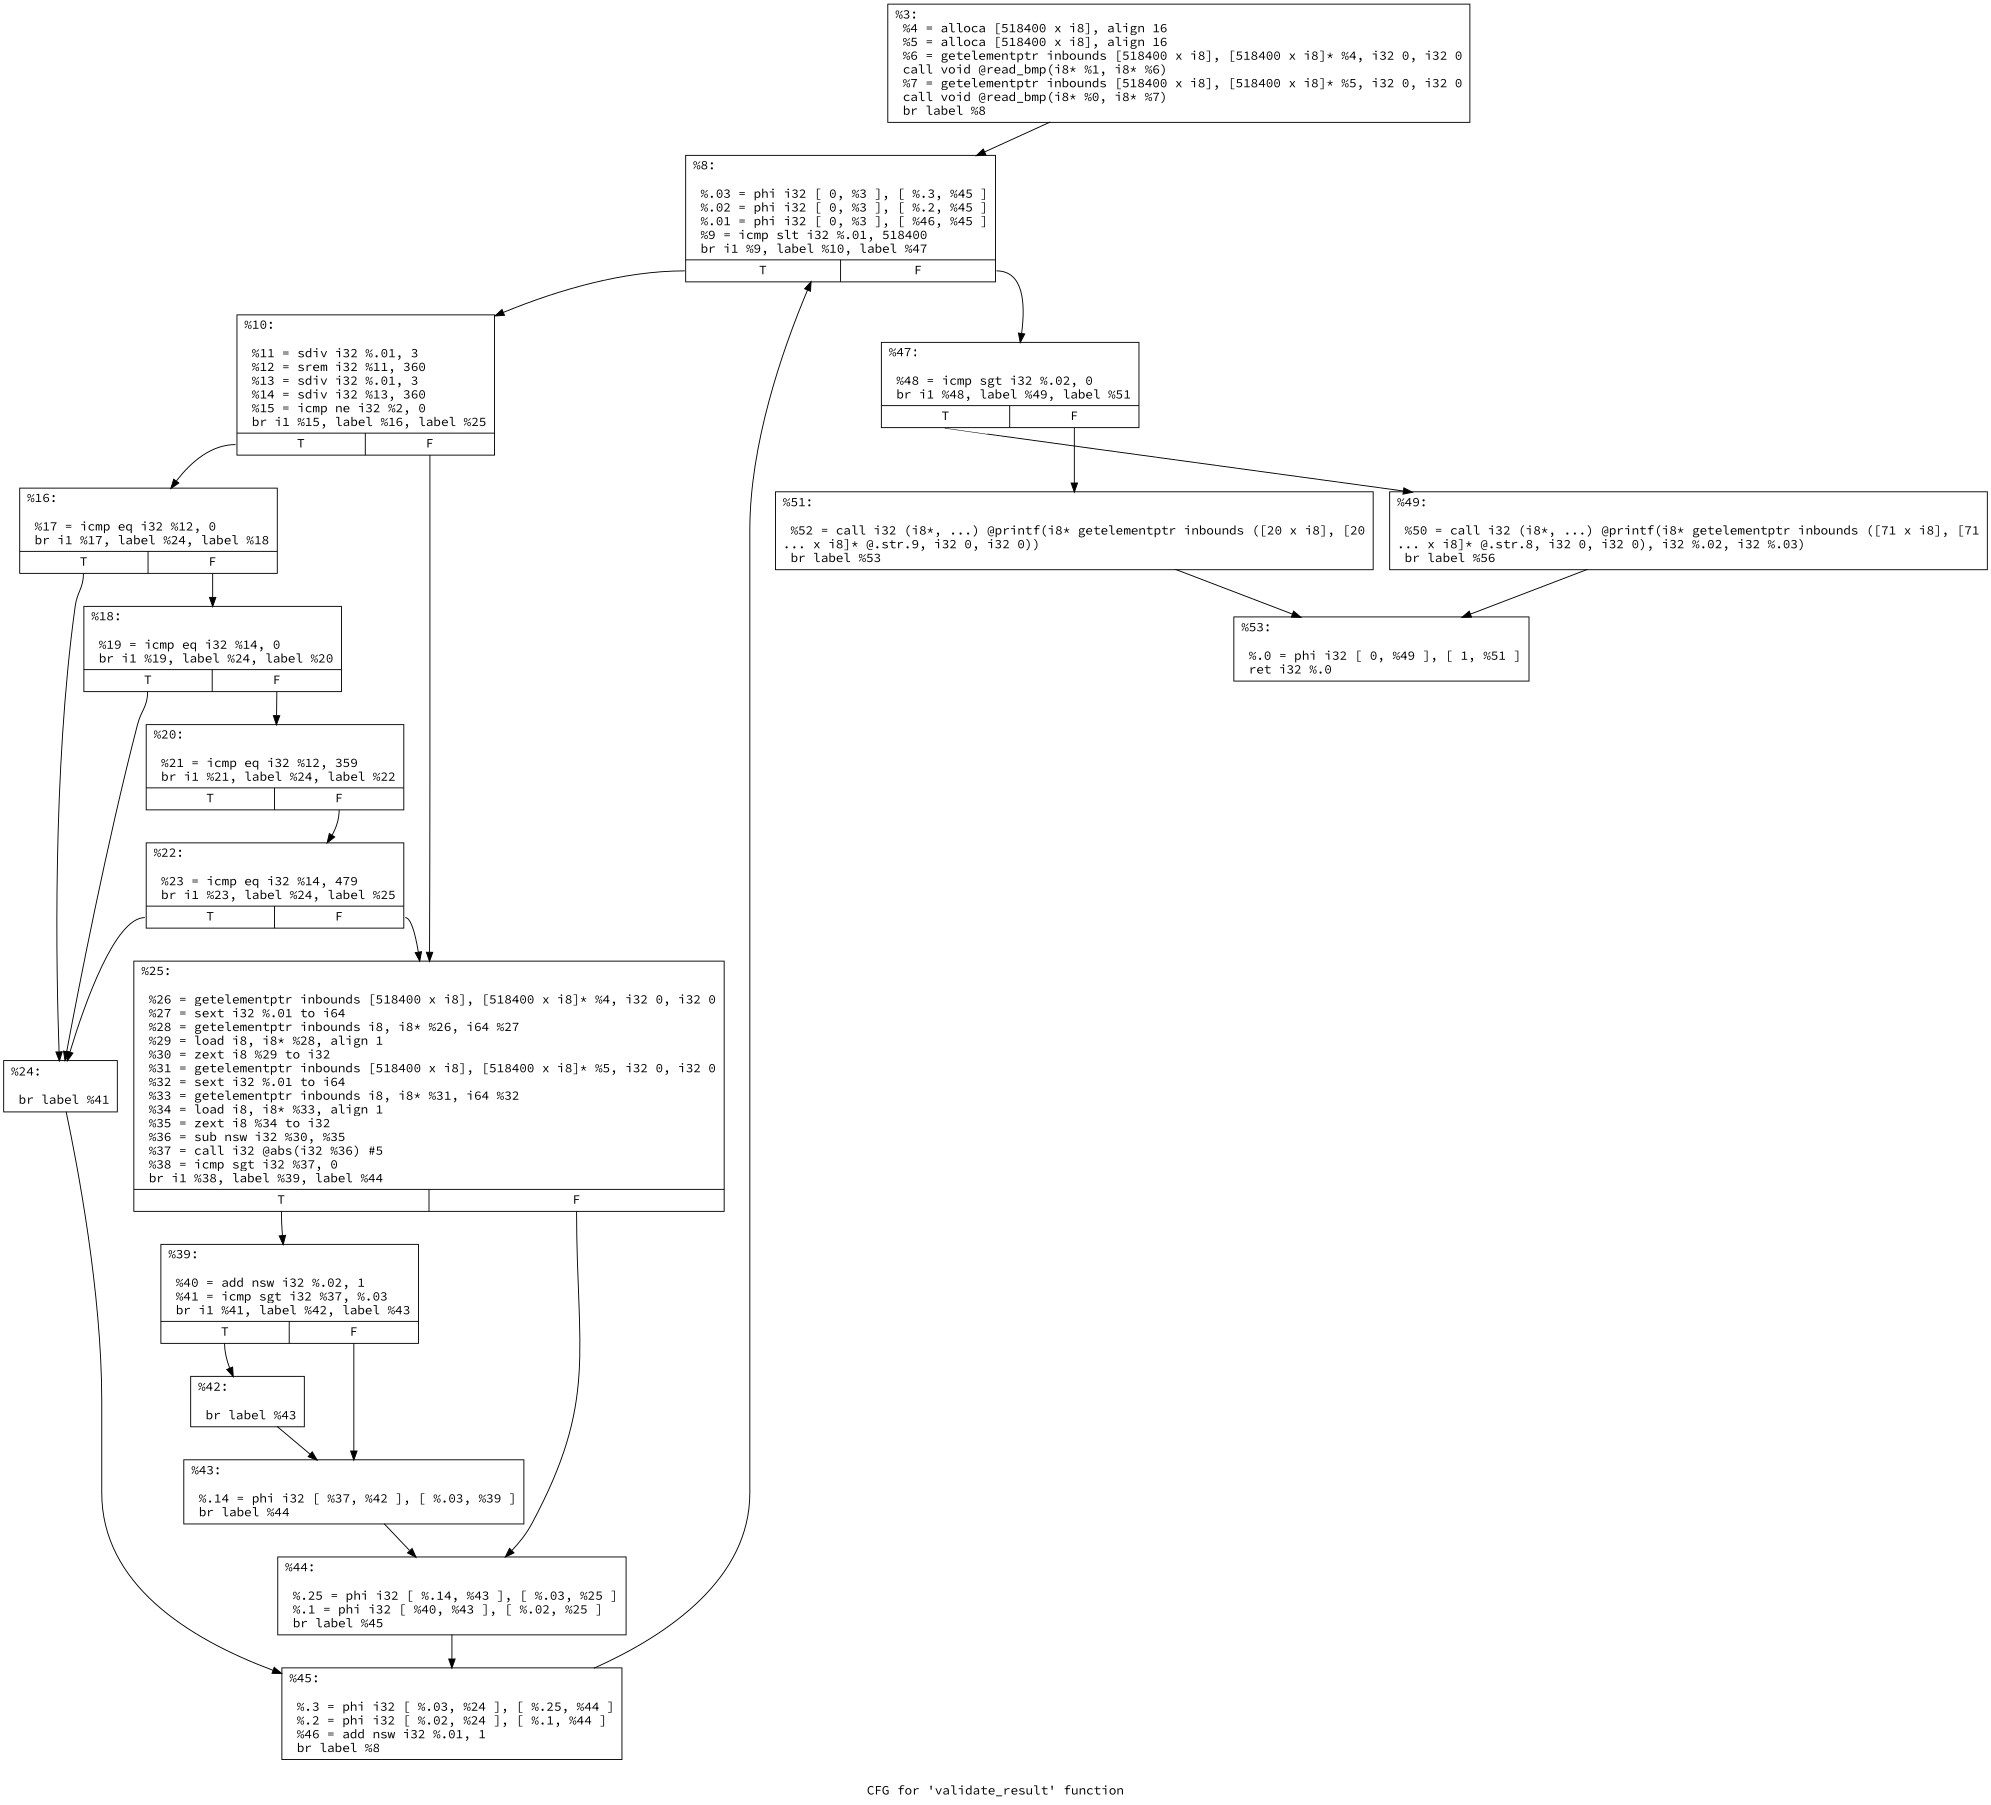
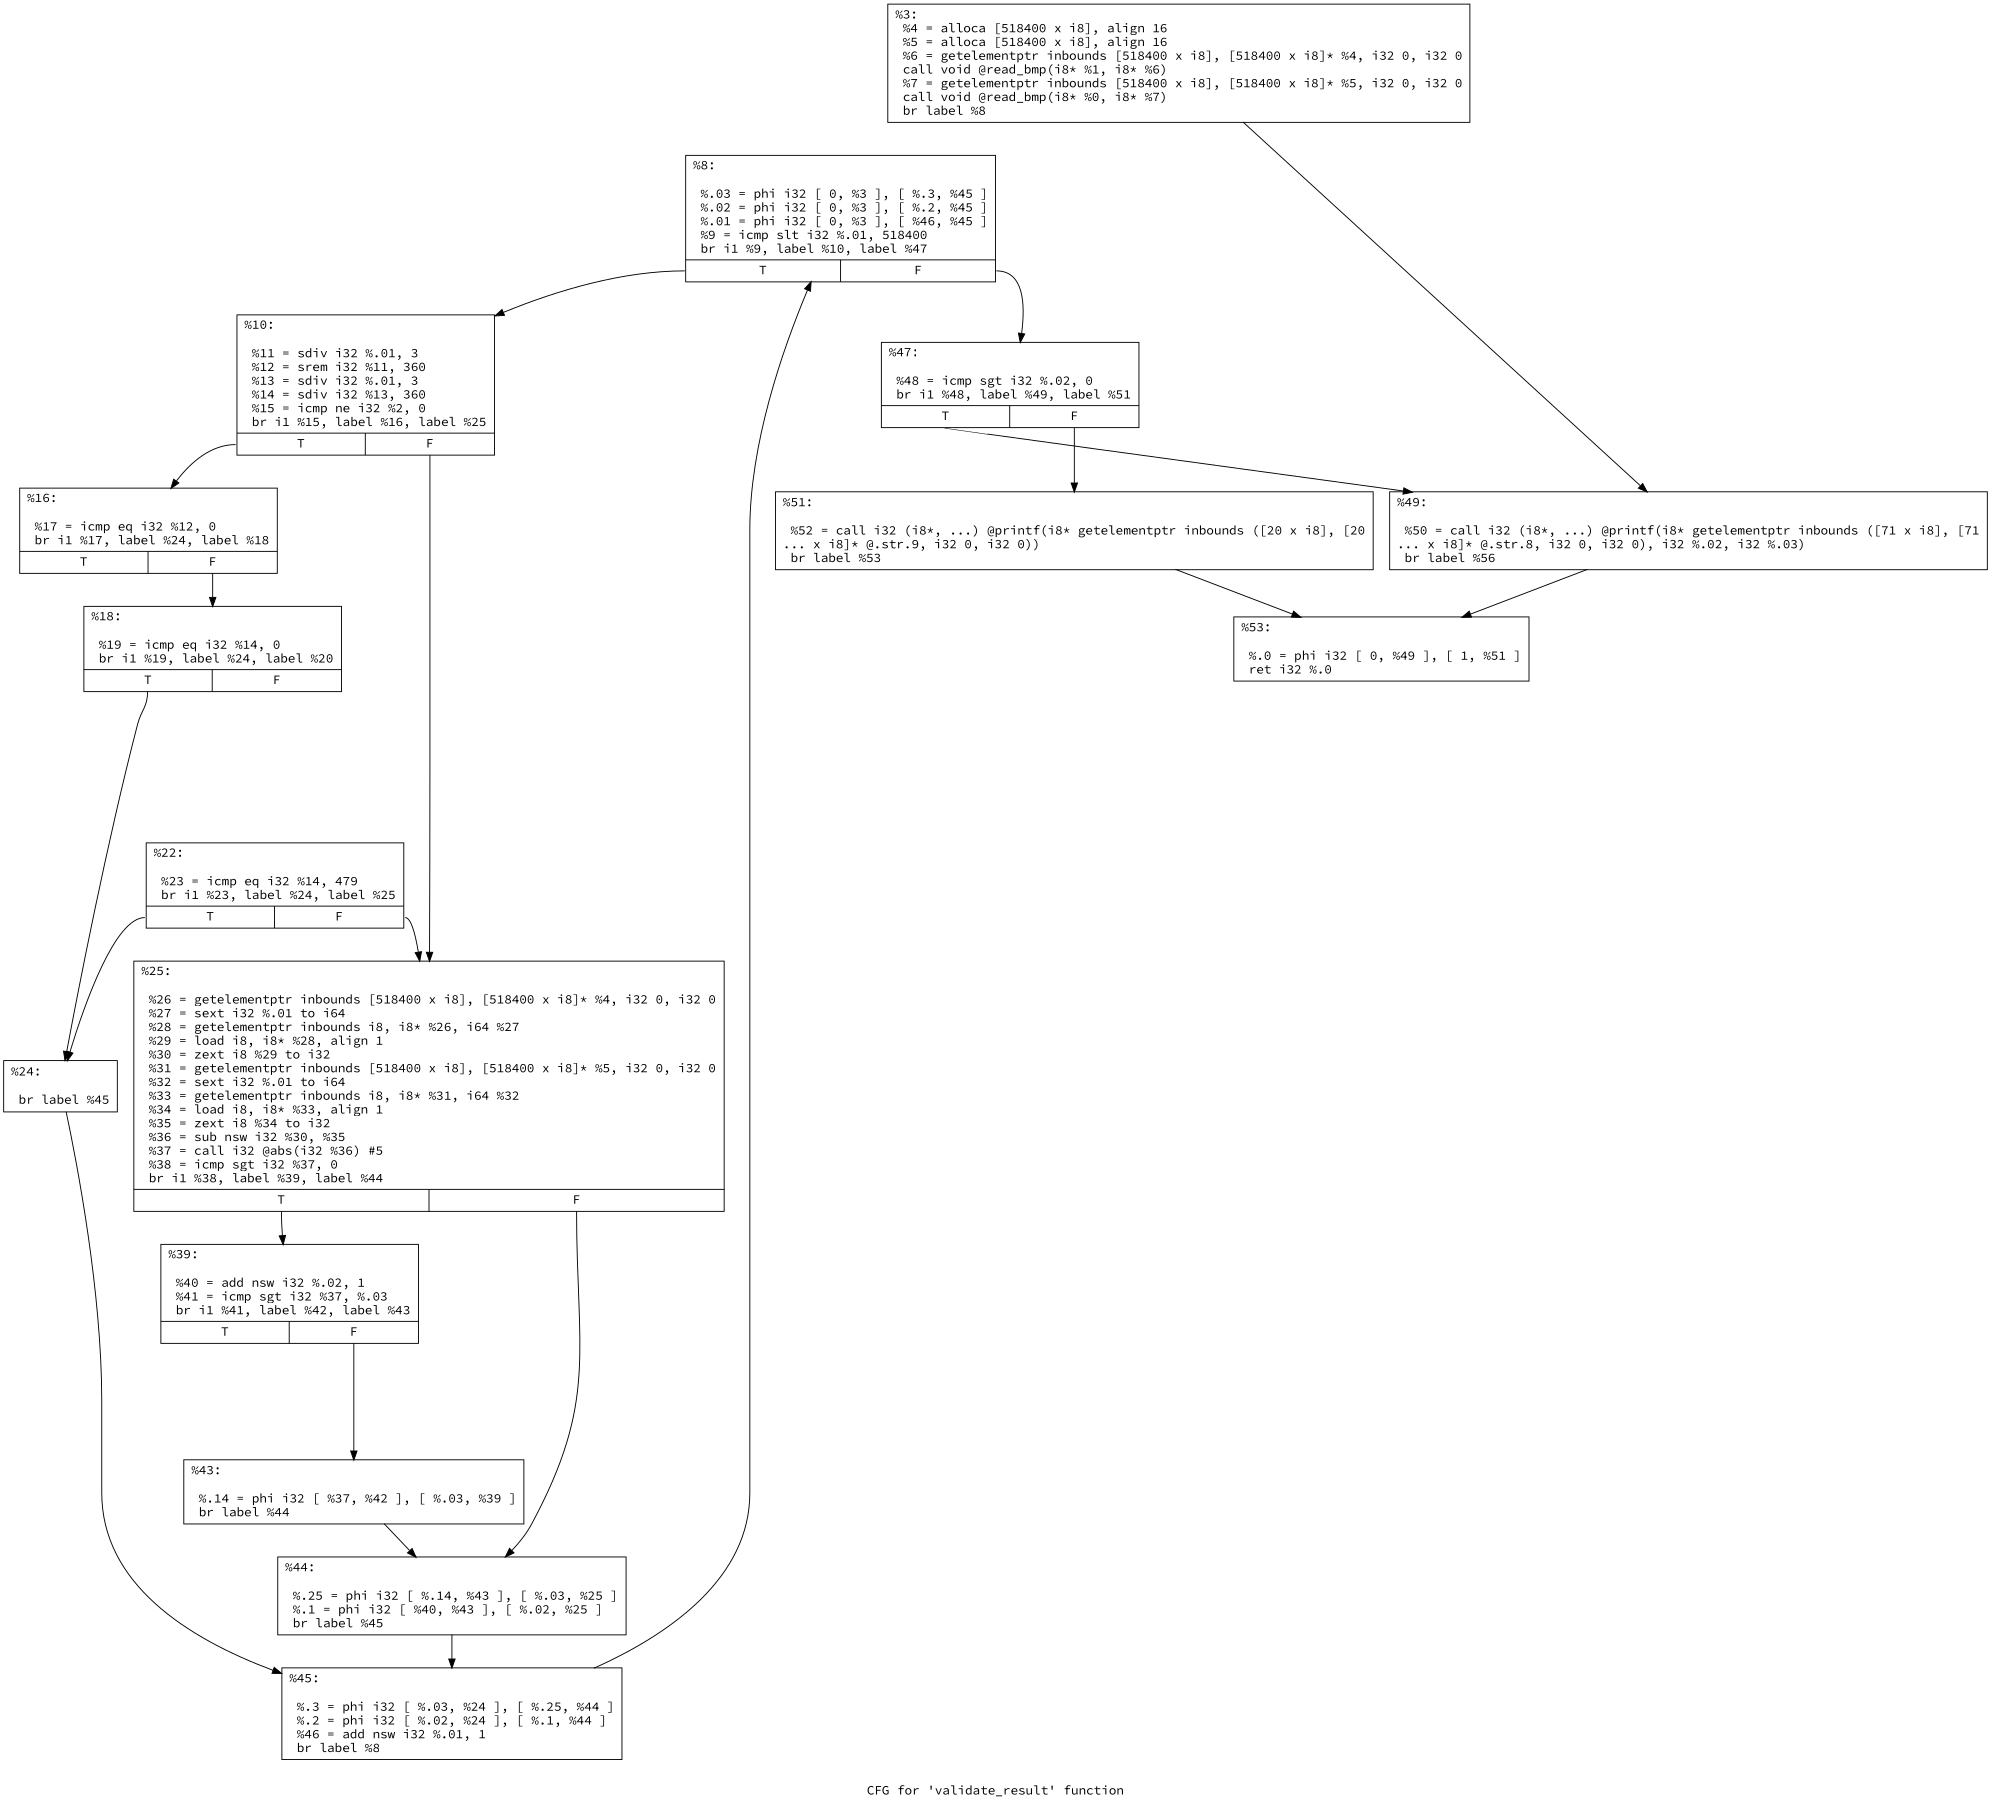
(1018, 137) -> (1442, 304)
(275, 767) -> none
(59, 812) -> none
(60, 1100) -> (60, 1100)
(248, 1402) -> none
